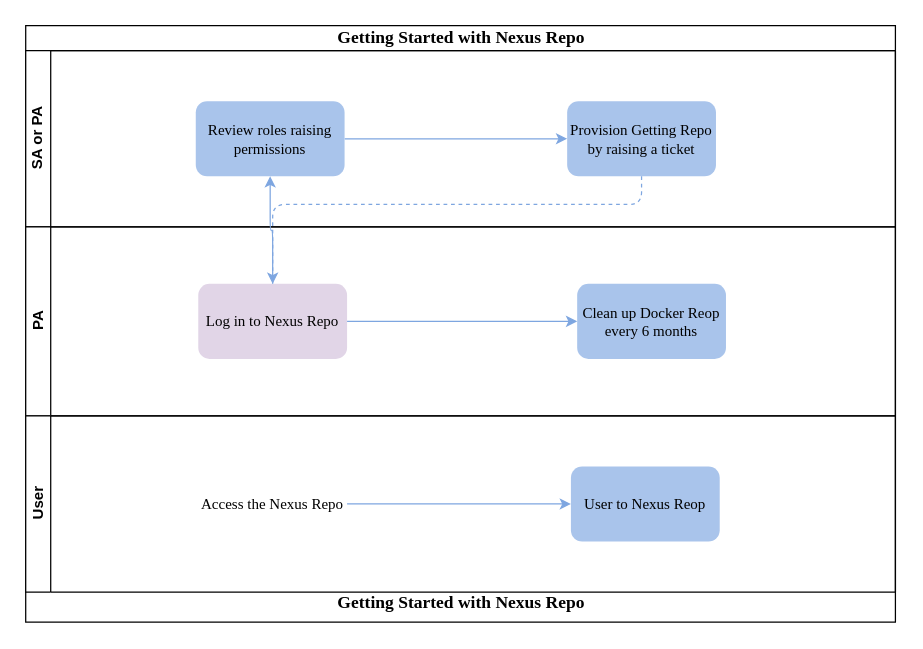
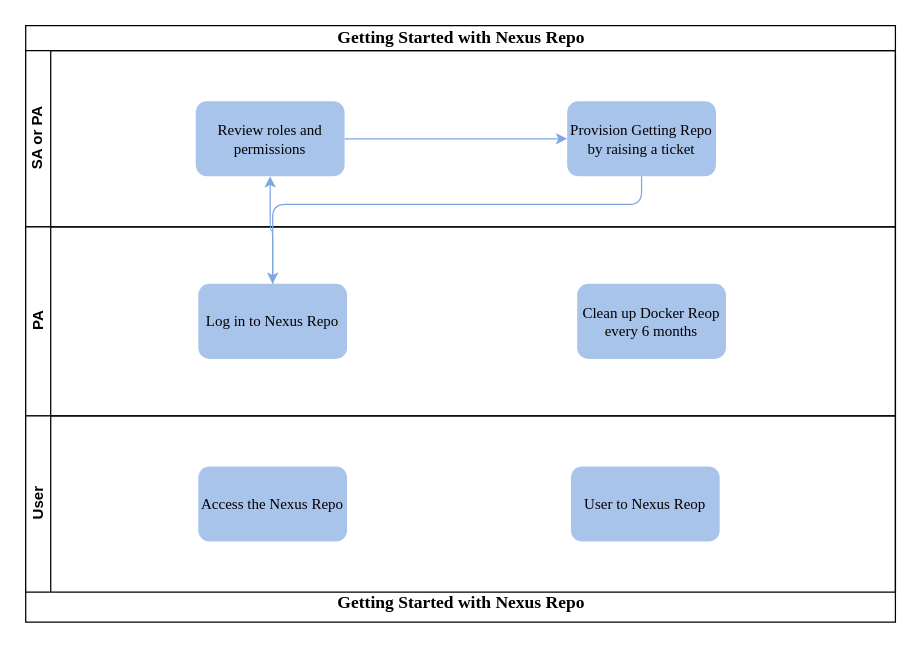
(270, 139) -> (270, 139)
(457, 204) -> (457, 204)
(273, 321) -> (273, 321)
(458, 321) -> none
(273, 504) -> (273, 504)
(454, 504) -> none
